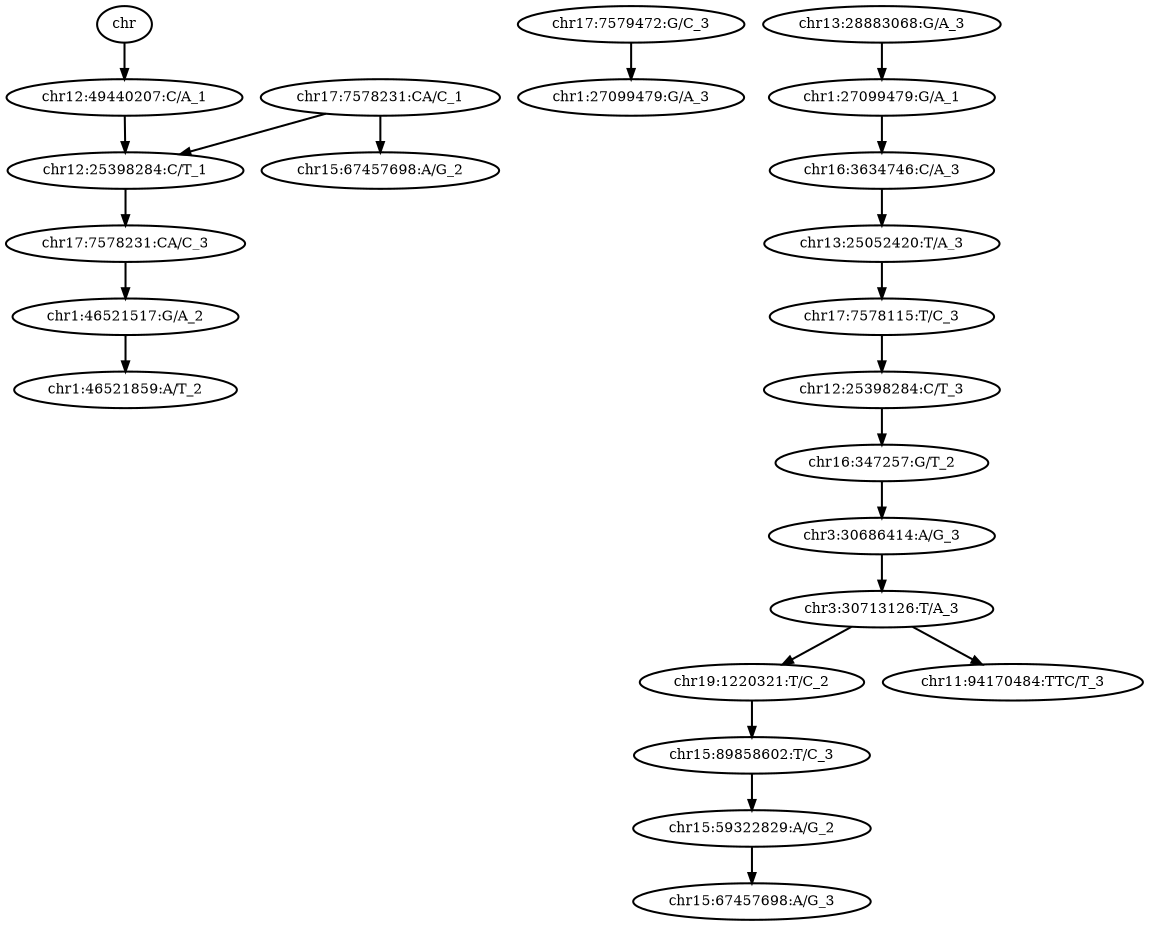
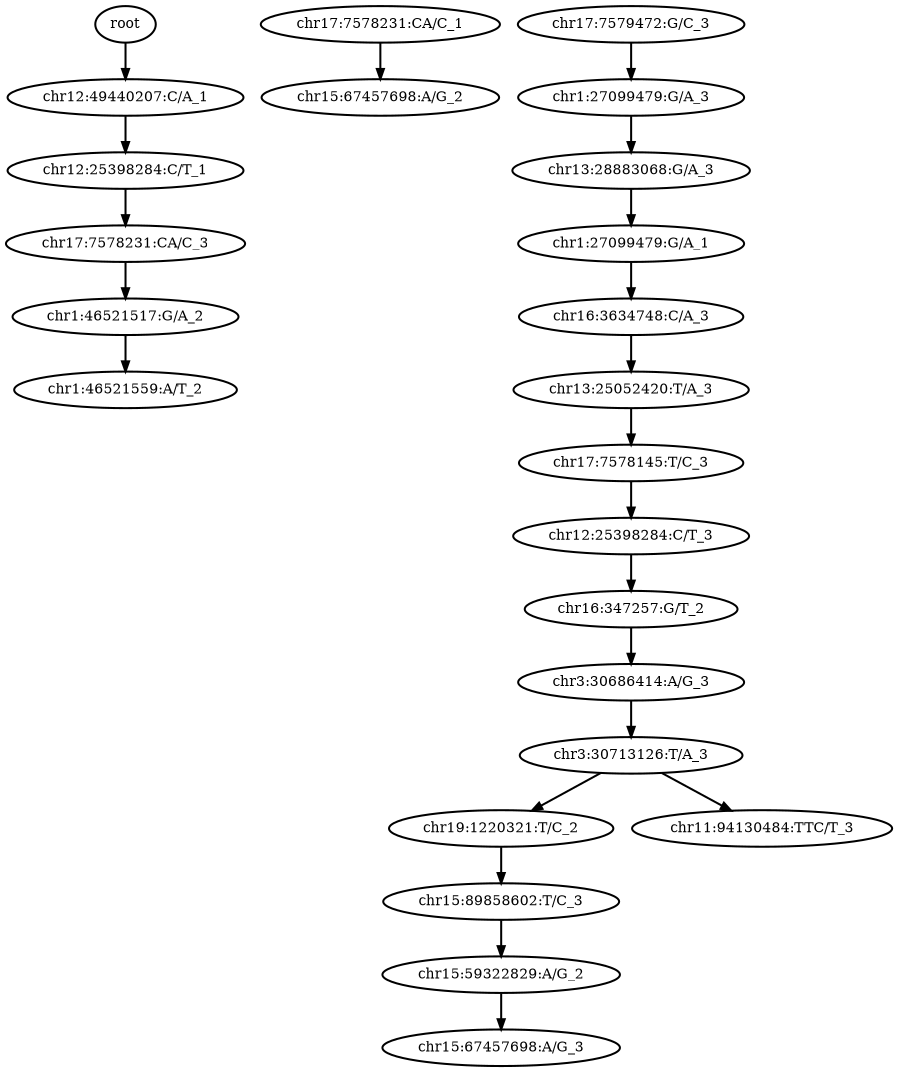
(125, 24) -> (126, 24)
none -> (631, 129)
(258, 133) -> none
(882, 171) -> (631, 317)
(882, 317) -> (631, 463)
(126, 390) -> (126, 390)
(1013, 682) -> (762, 828)
